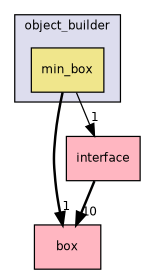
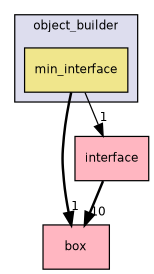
(68, 70) -> (76, 70)
